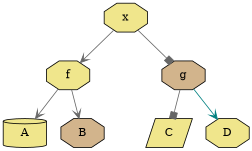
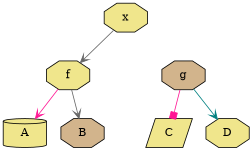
(152, 44) -> none
(177, 100) -> (177, 100)
(49, 101) -> (49, 101)
